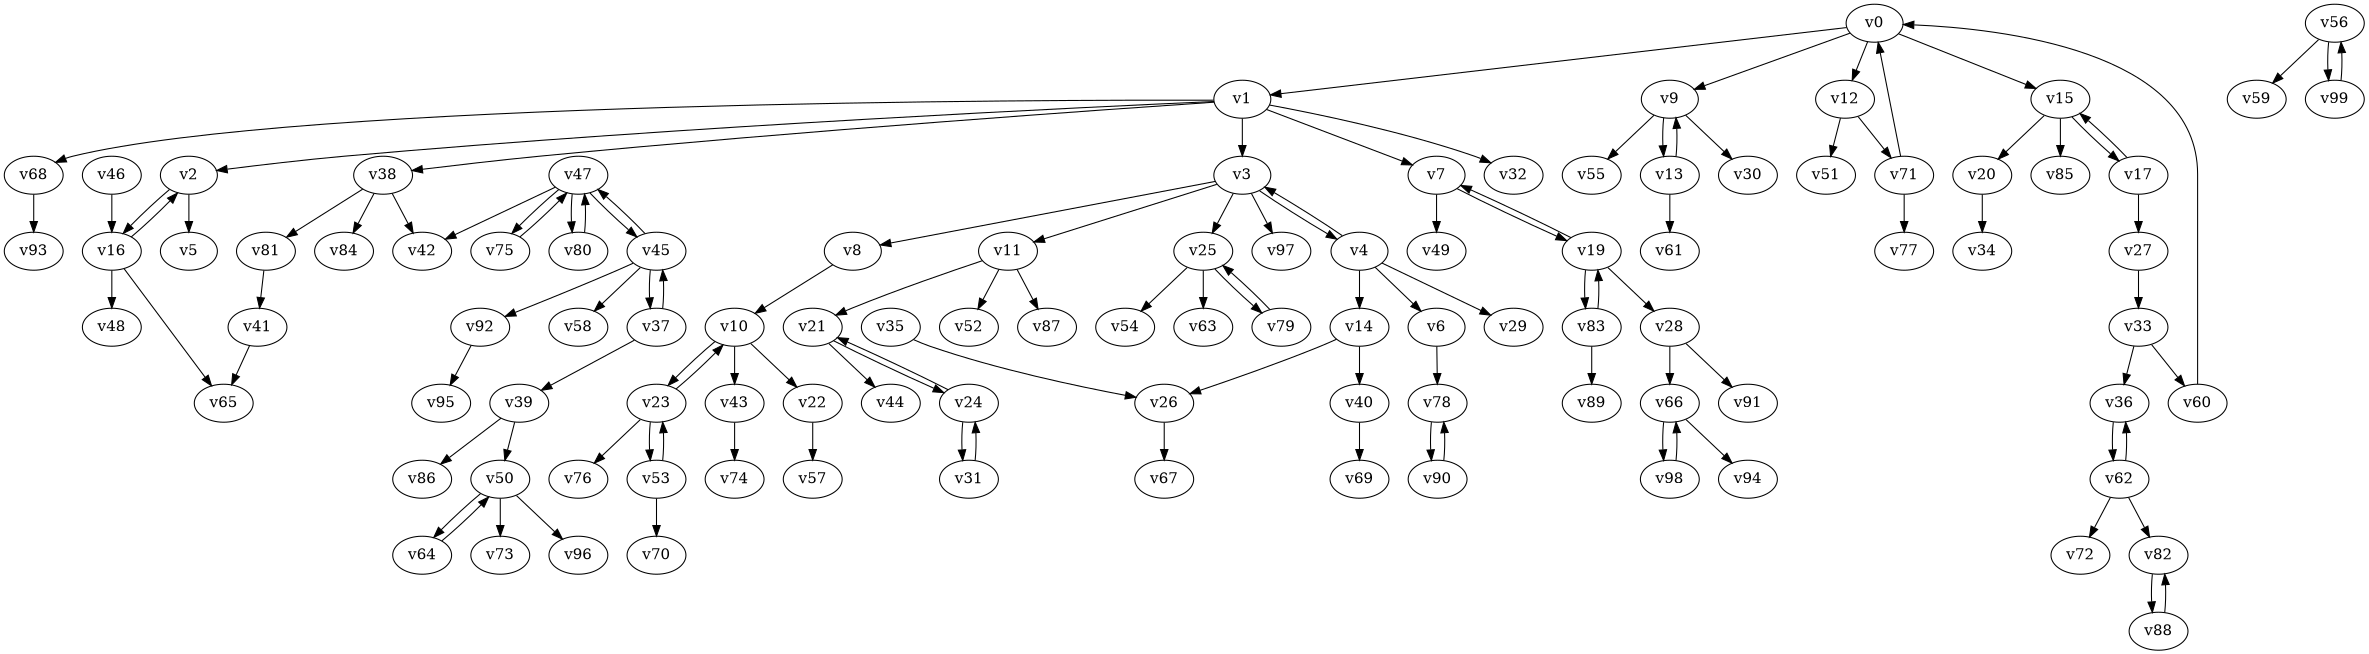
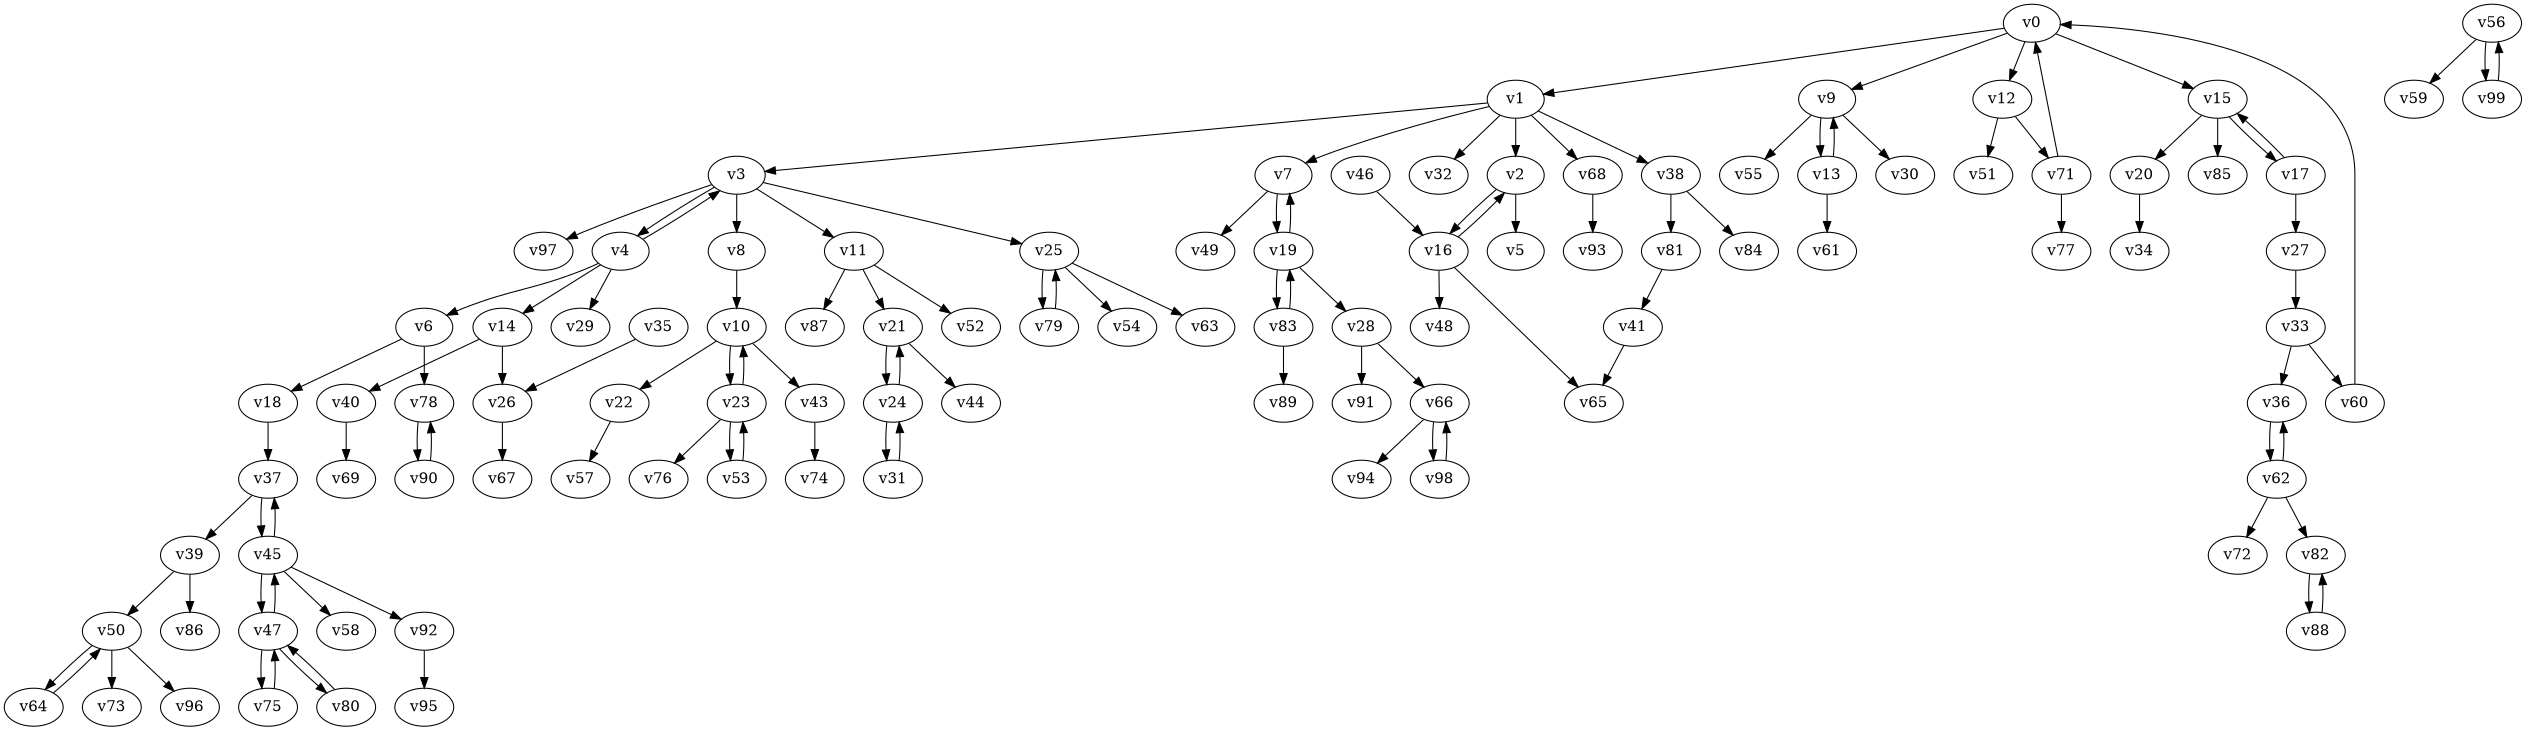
(422, 251) -> none
none -> (268, 403)
(657, 555) -> none
